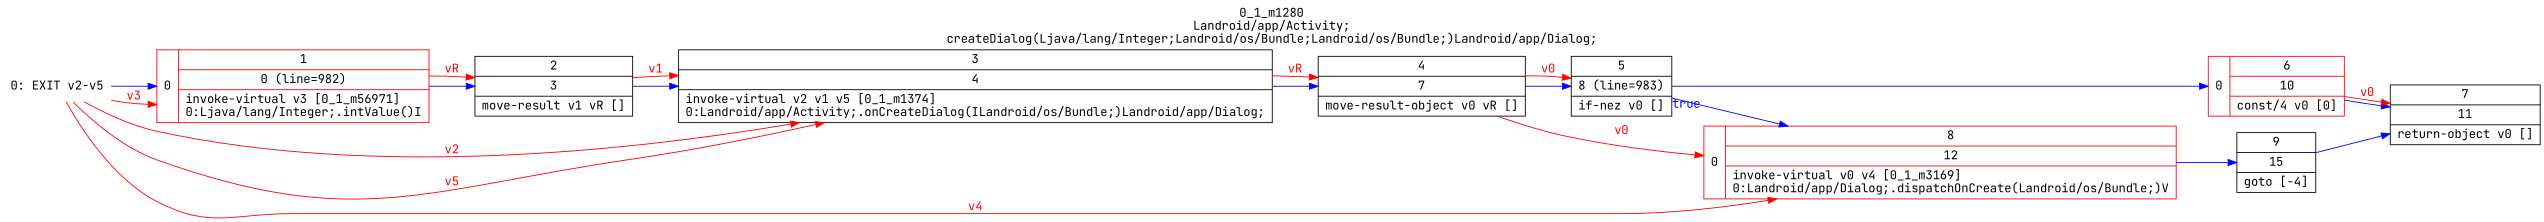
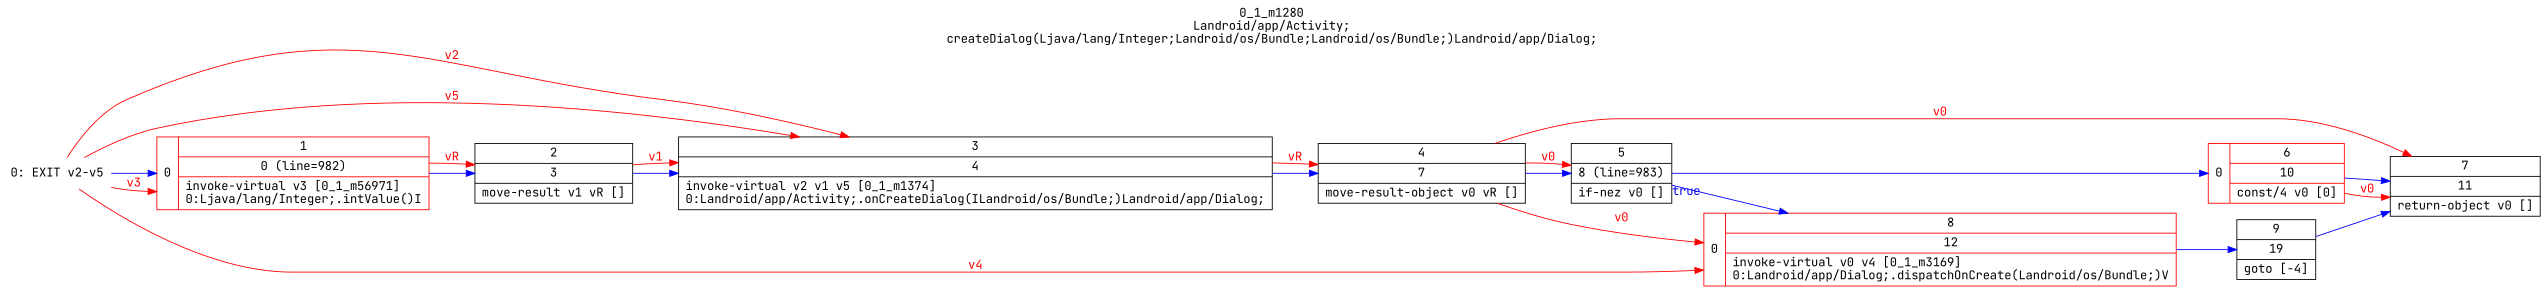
none -> (1951, 119)
(2276, 162) -> (2276, 249)
